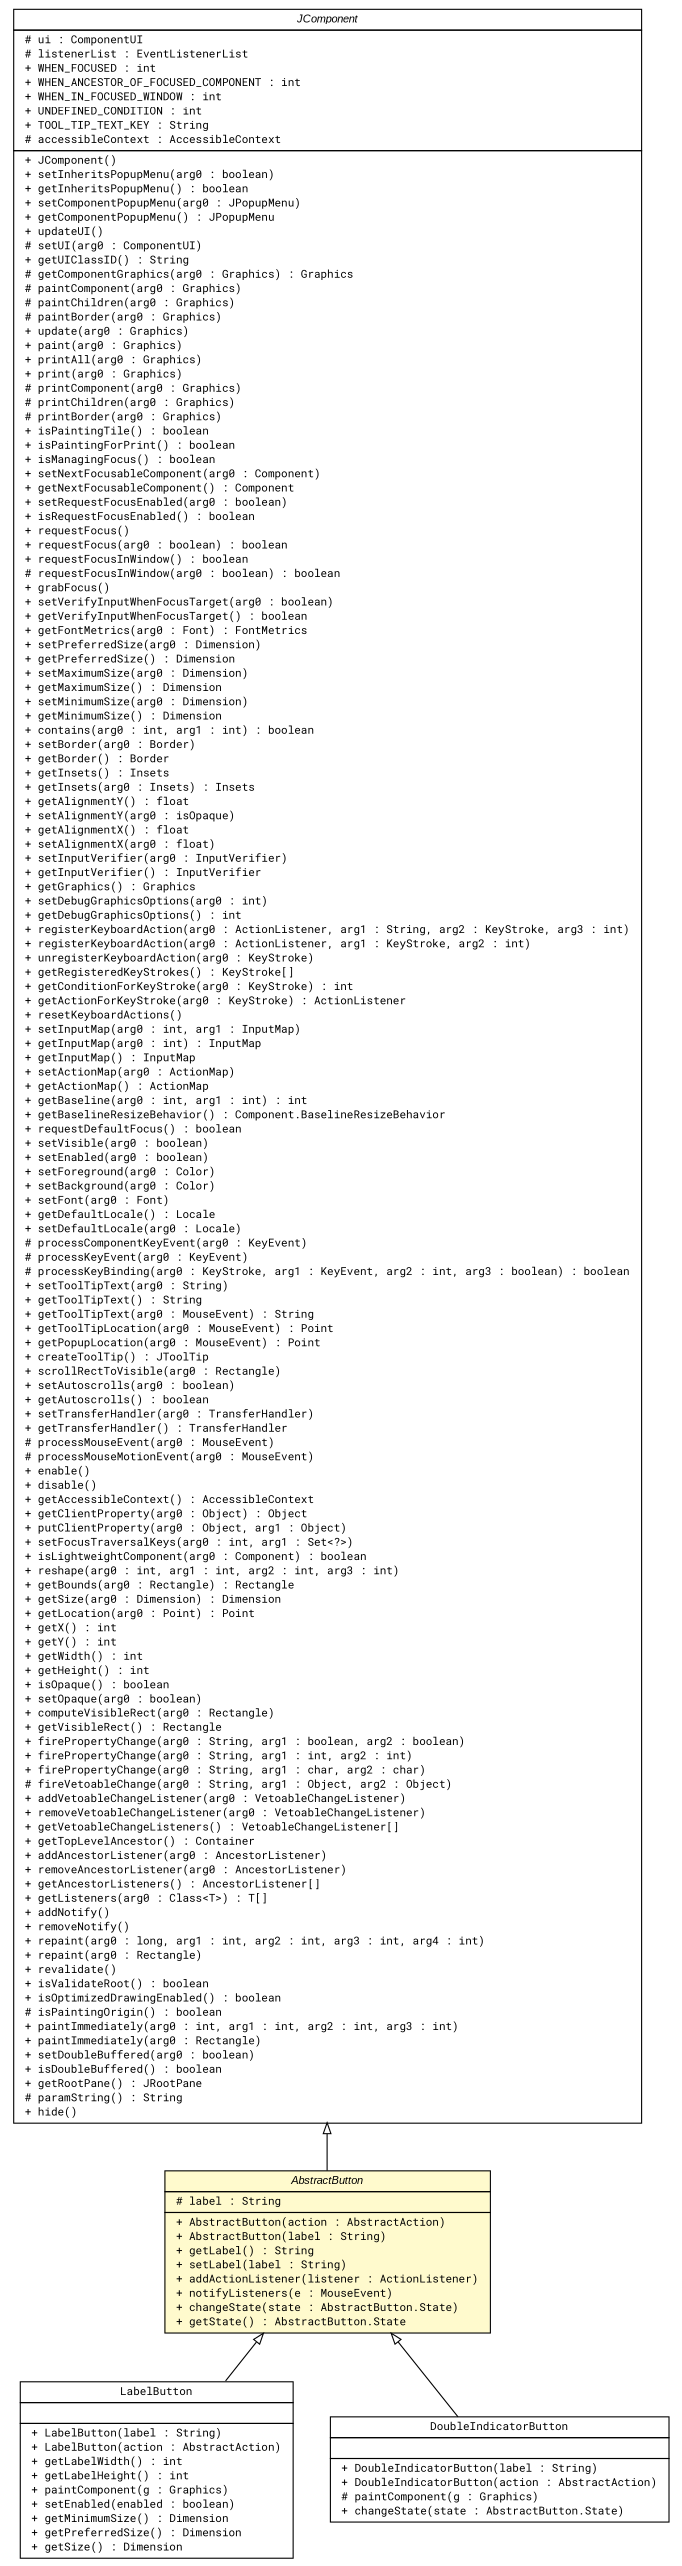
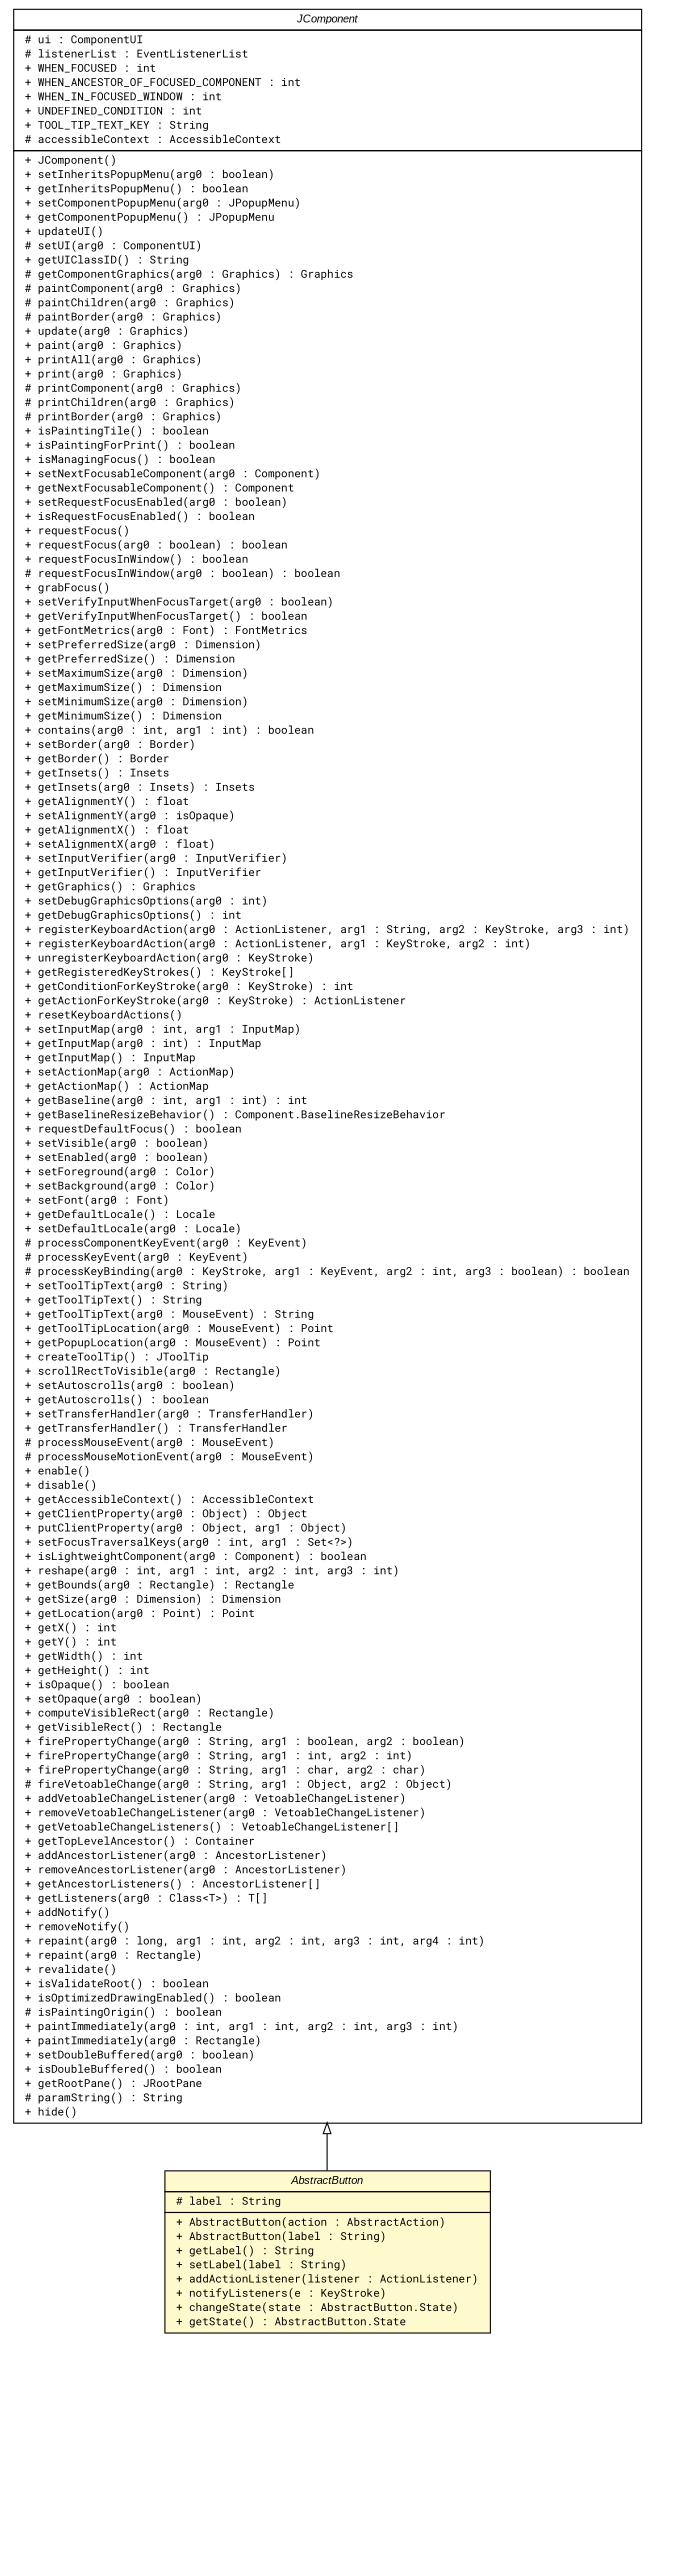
(285, 2294) -> (282, 2294)
(156, 2469) -> none
(499, 2469) -> none
